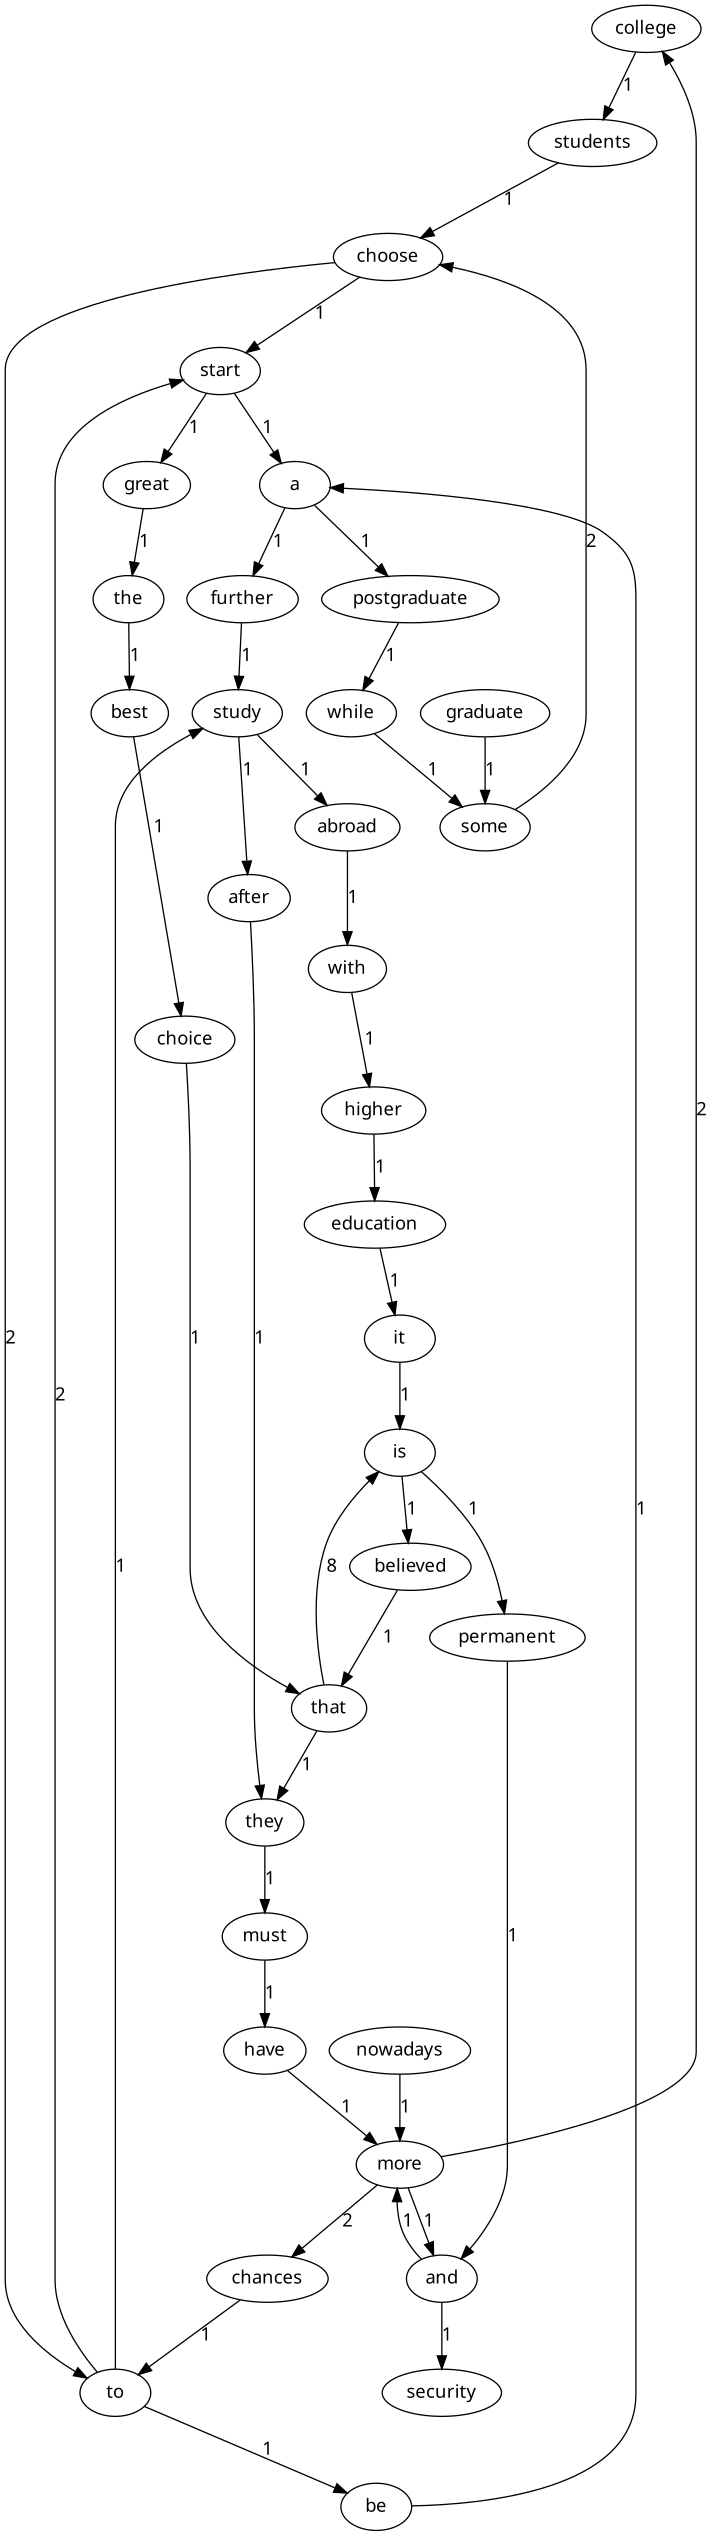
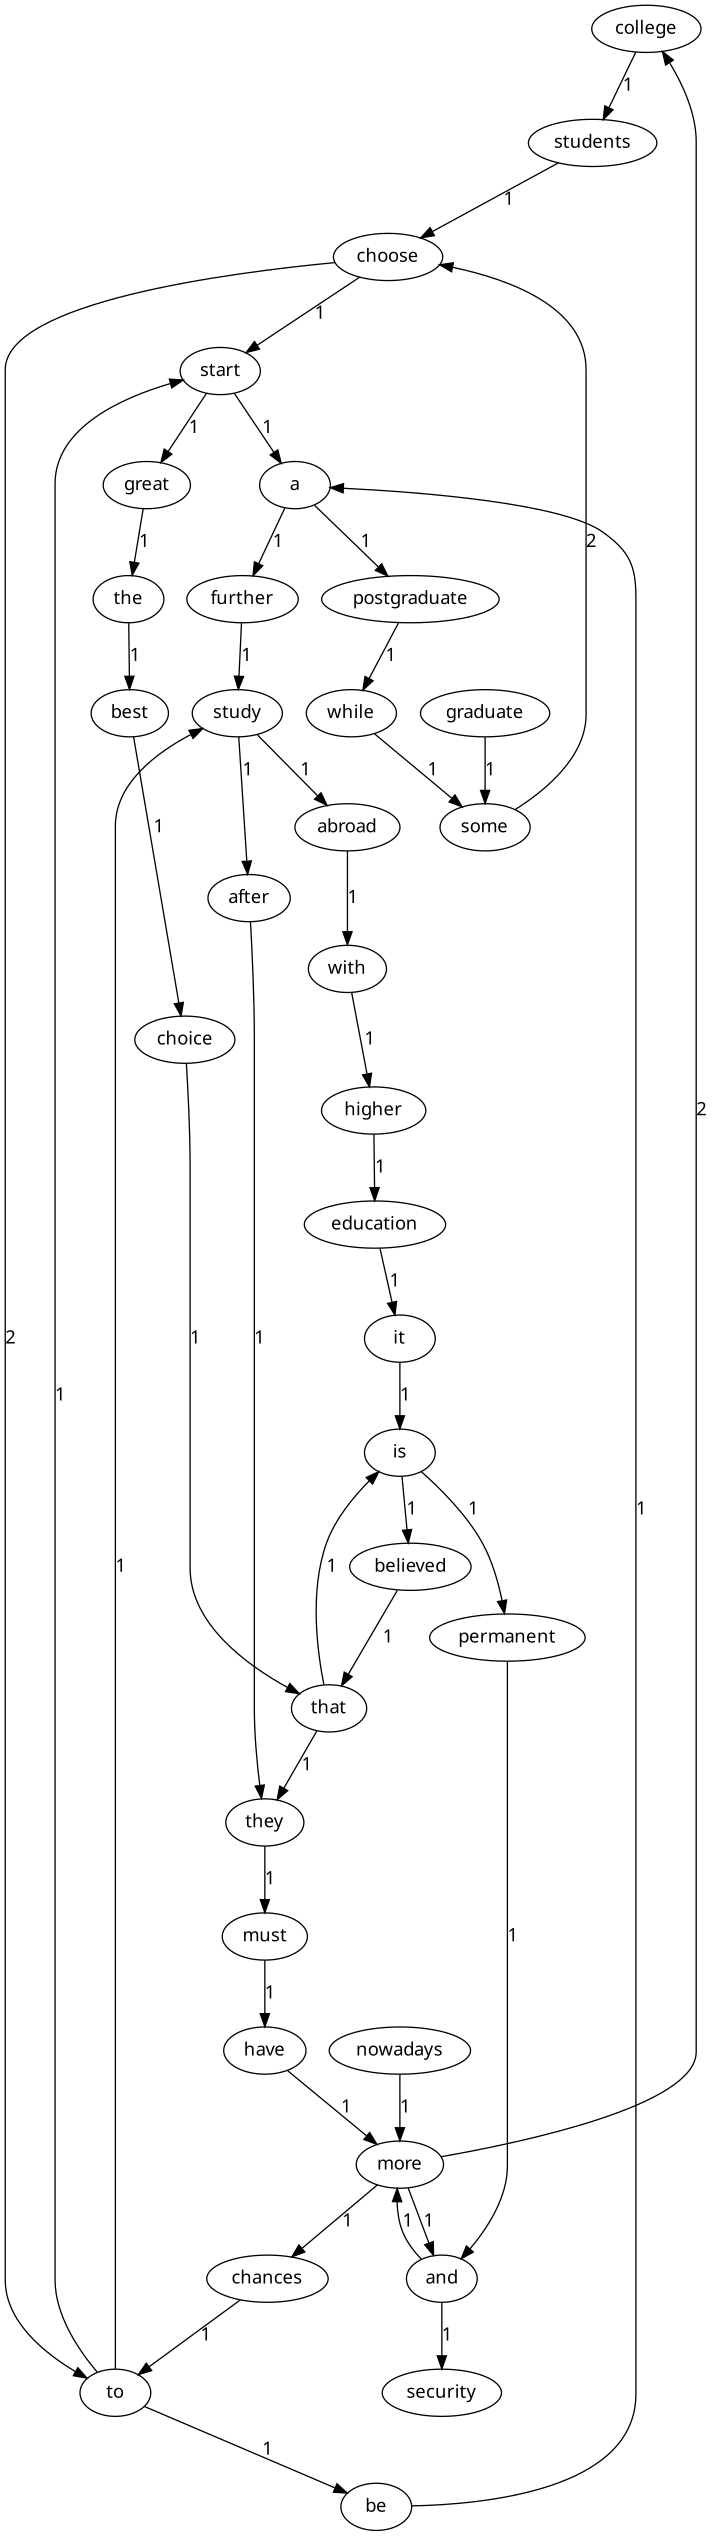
(61, 1396) -> (61, 1396)
(332, 1567) -> (332, 1567)
(348, 2222) -> (348, 2222)
